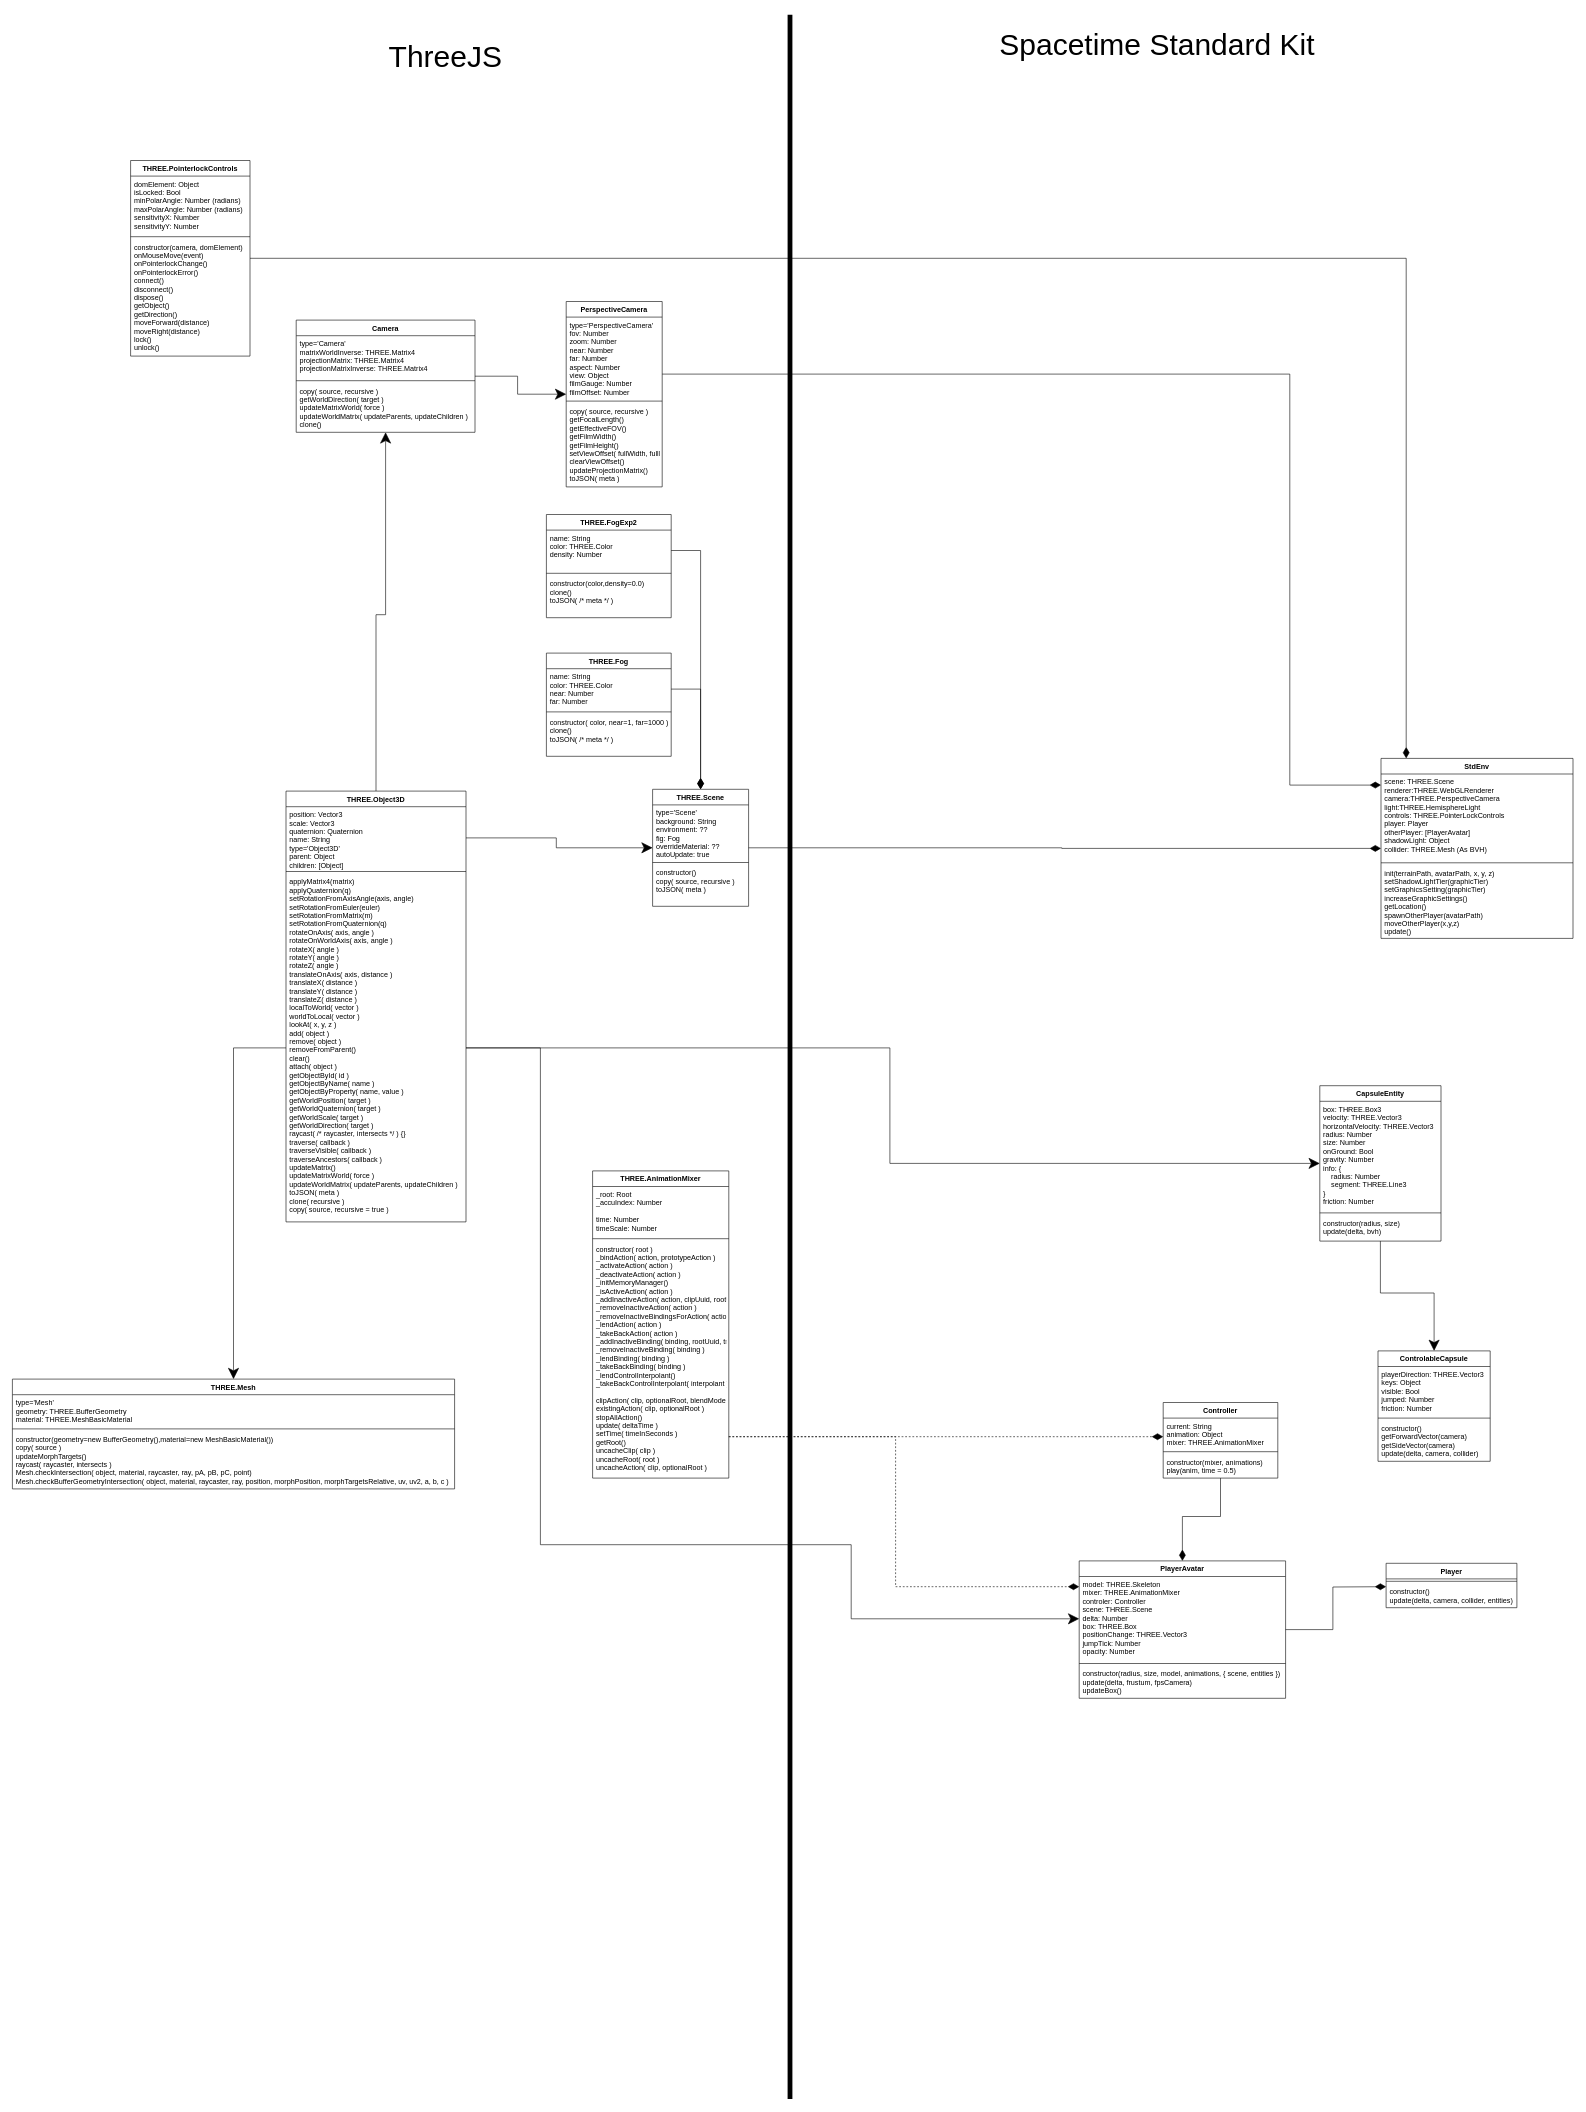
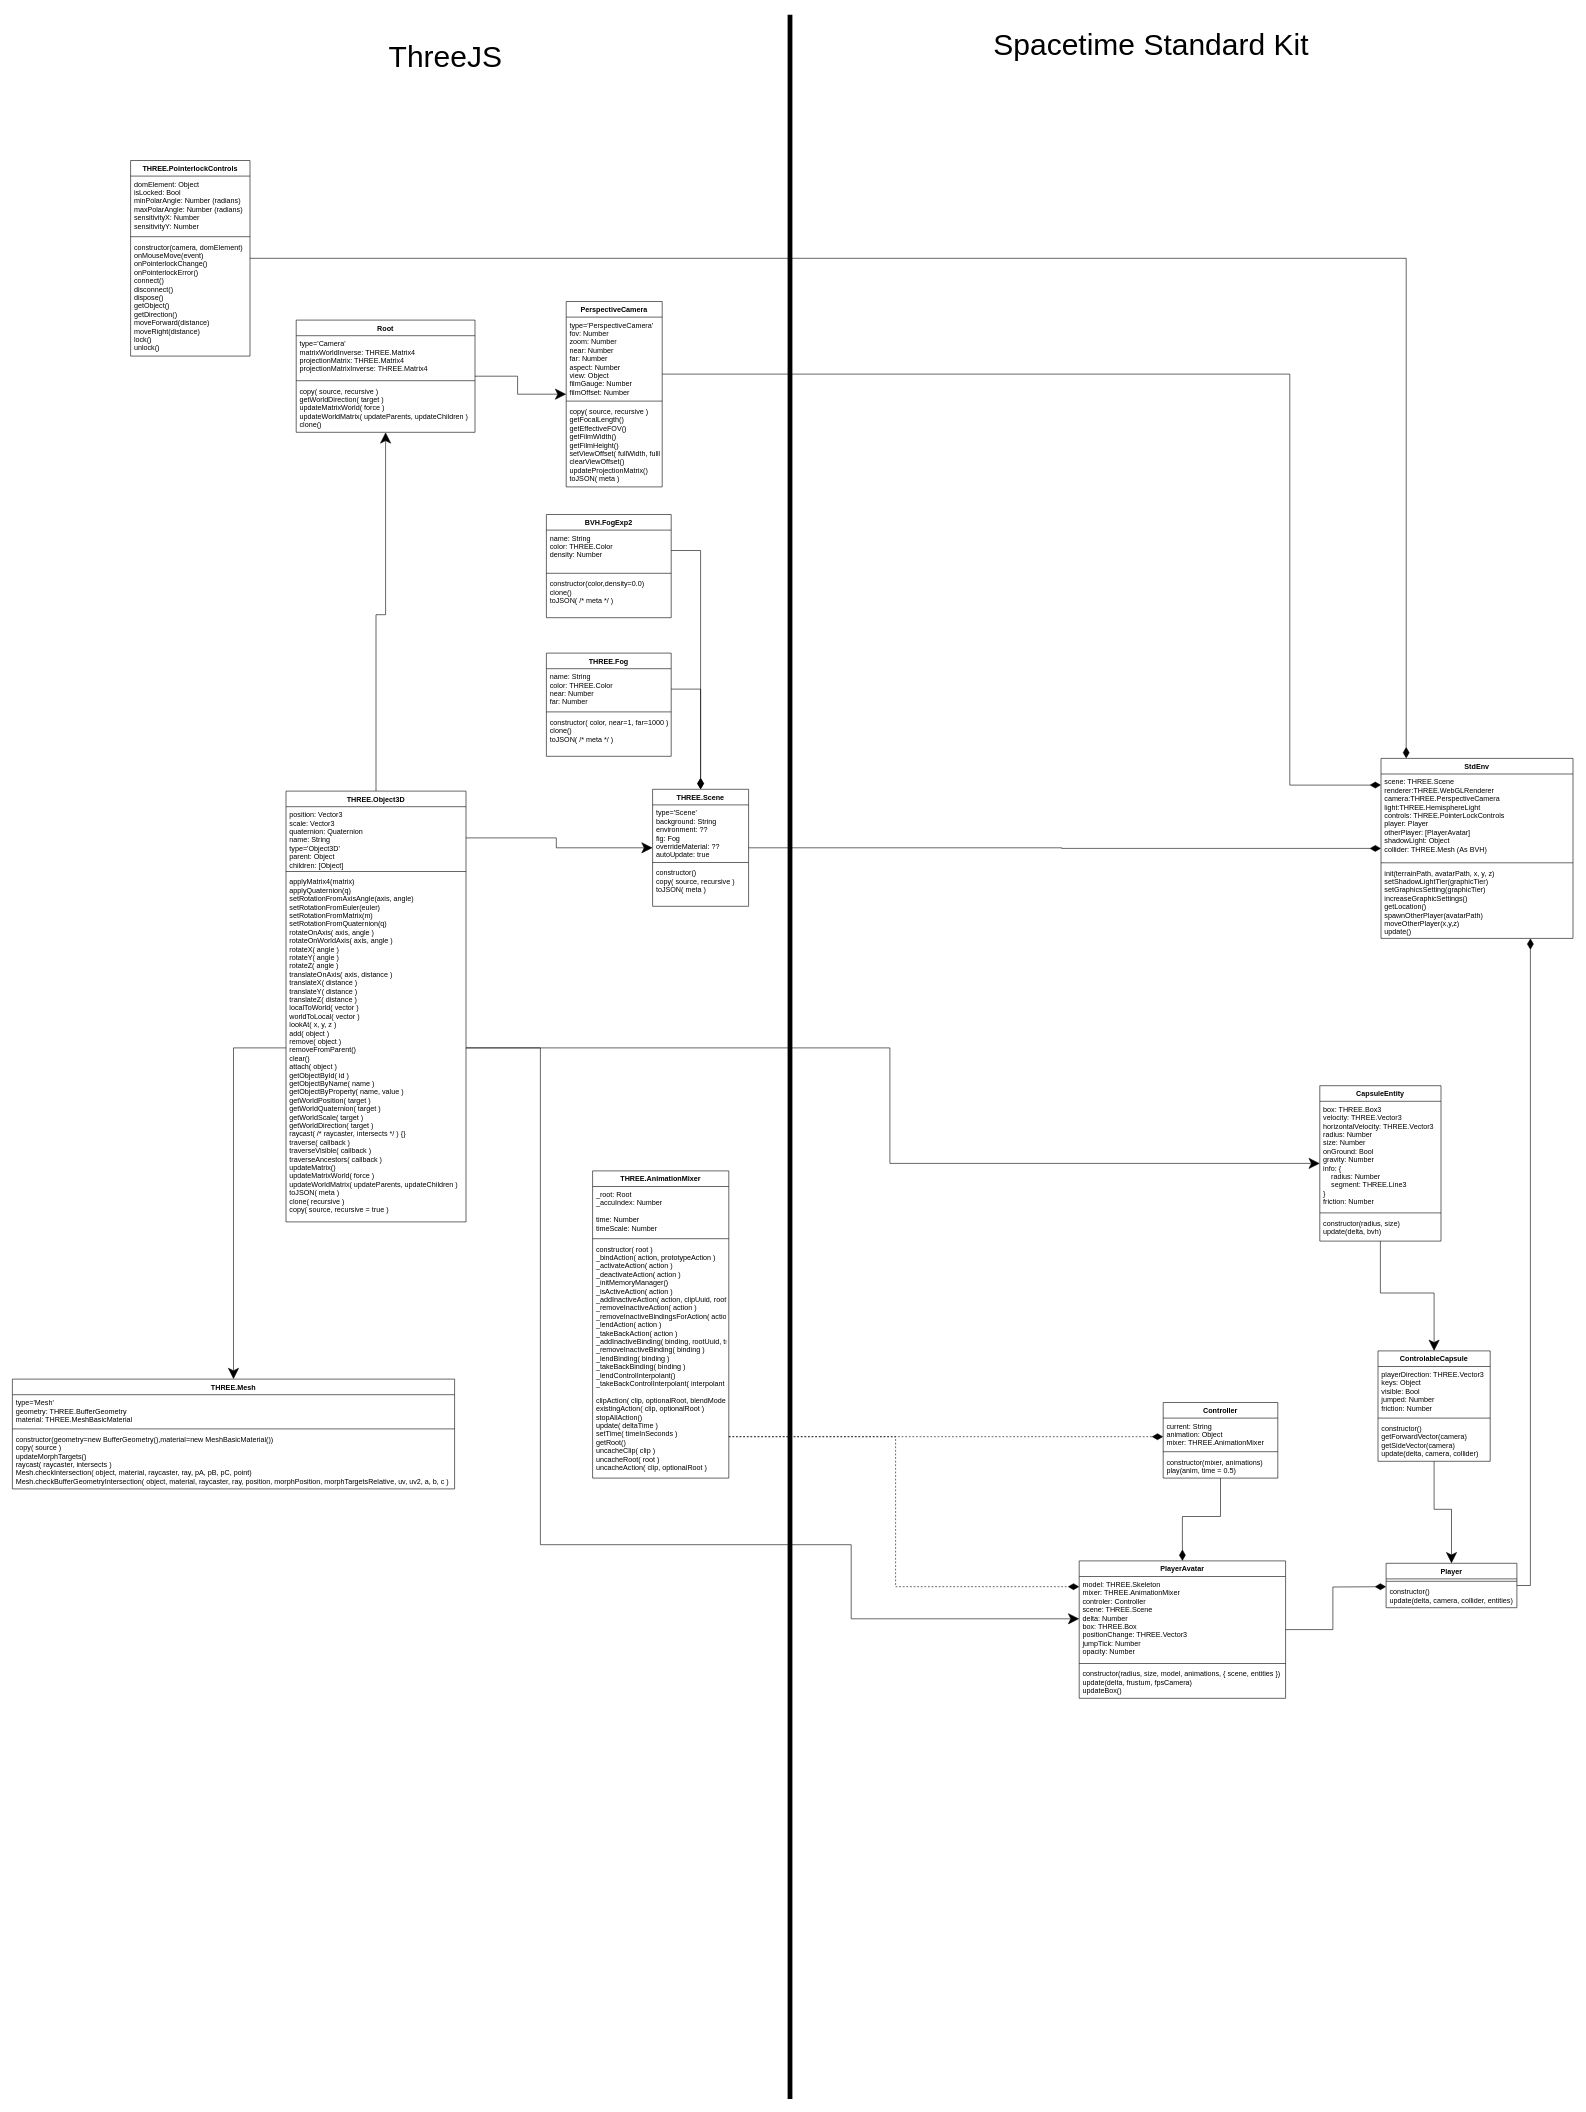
(1157, 45) -> (1151, 45)
(385, 328) -> (385, 328)
(608, 523) -> (608, 523)
none -> (1530, 1273)
none -> (1451, 1531)
